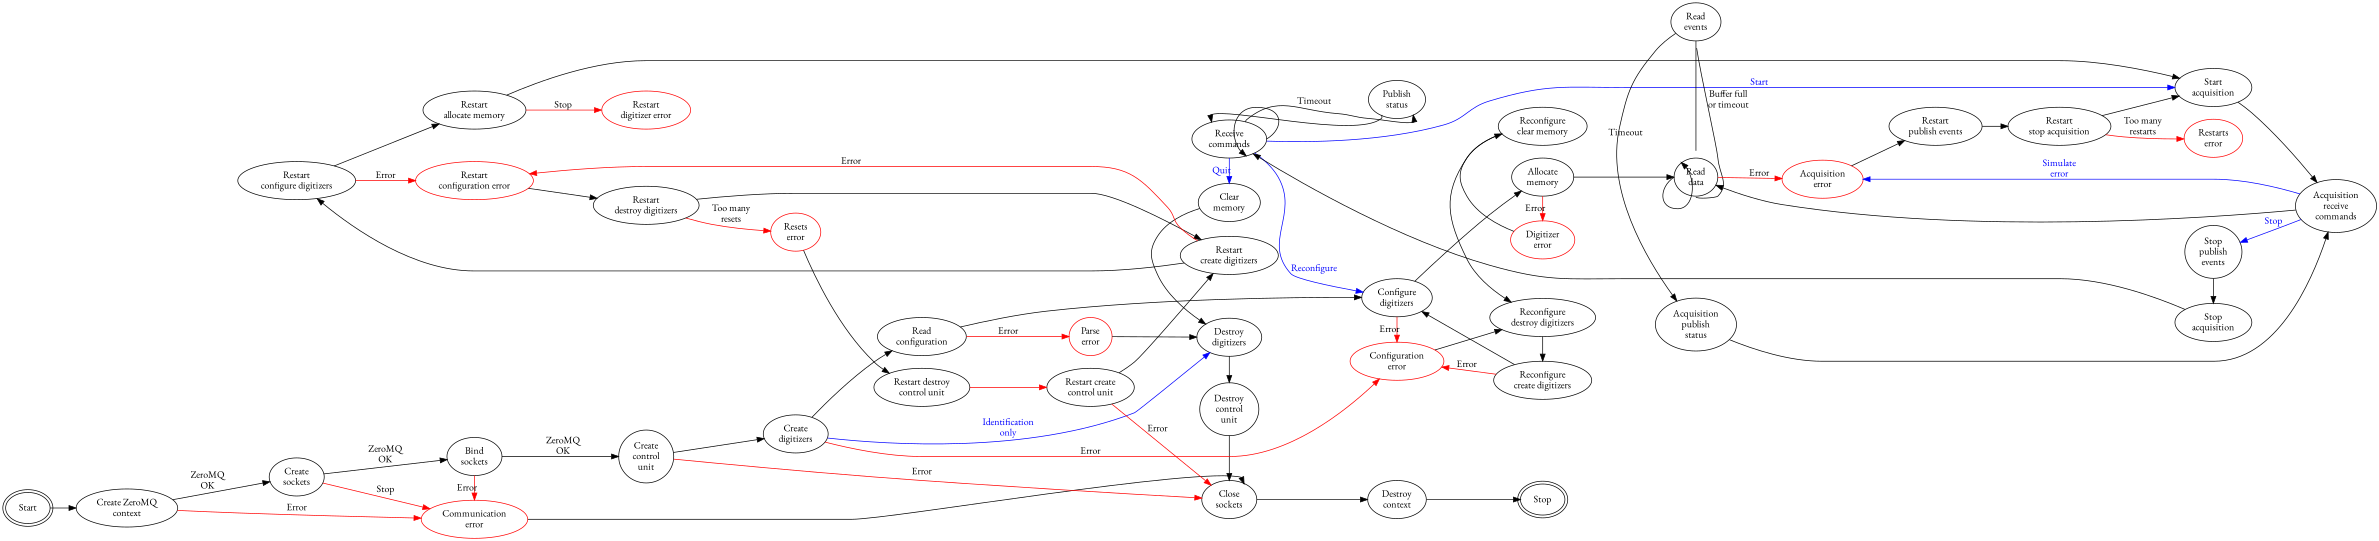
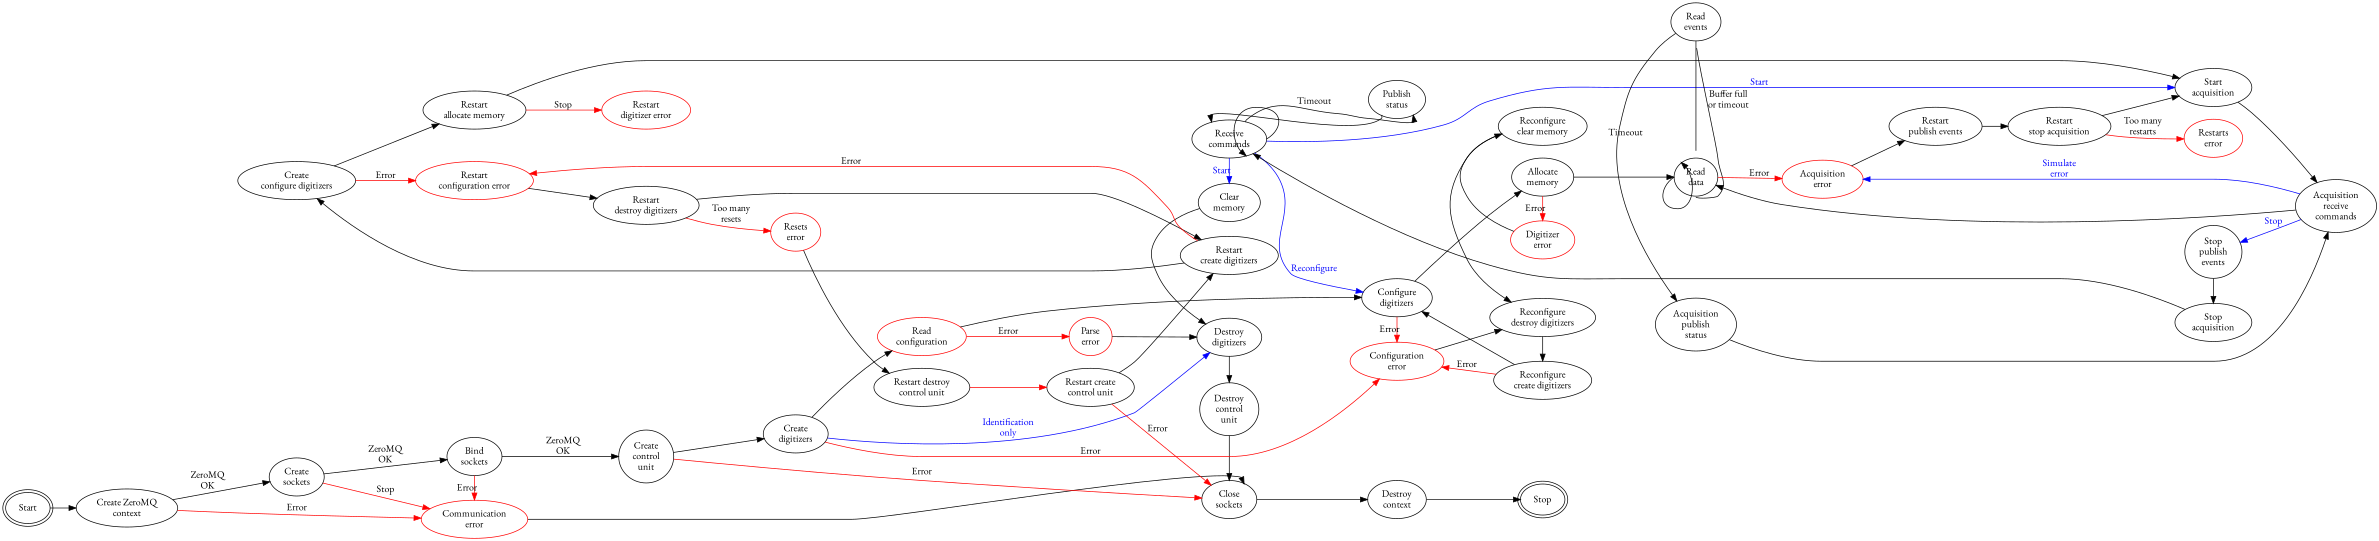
(1222, 171) -> (1222, 171)
(297, 181) -> (297, 181)
(922, 337) -> (922, 337)
